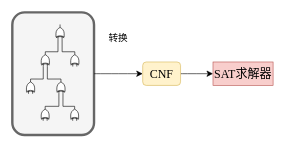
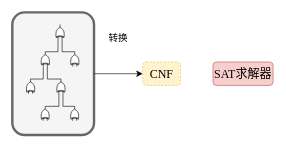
(161, 74) -> (161, 74)
(206, 74) -> none
(243, 74) -> (243, 74)
